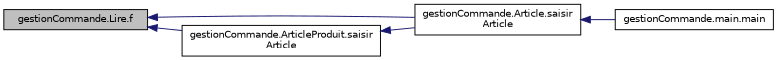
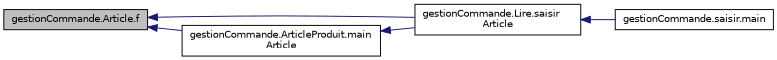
(76, 20) -> (76, 20)
(498, 20) -> (498, 20)
(694, 20) -> (694, 20)
(281, 41) -> (281, 41)
